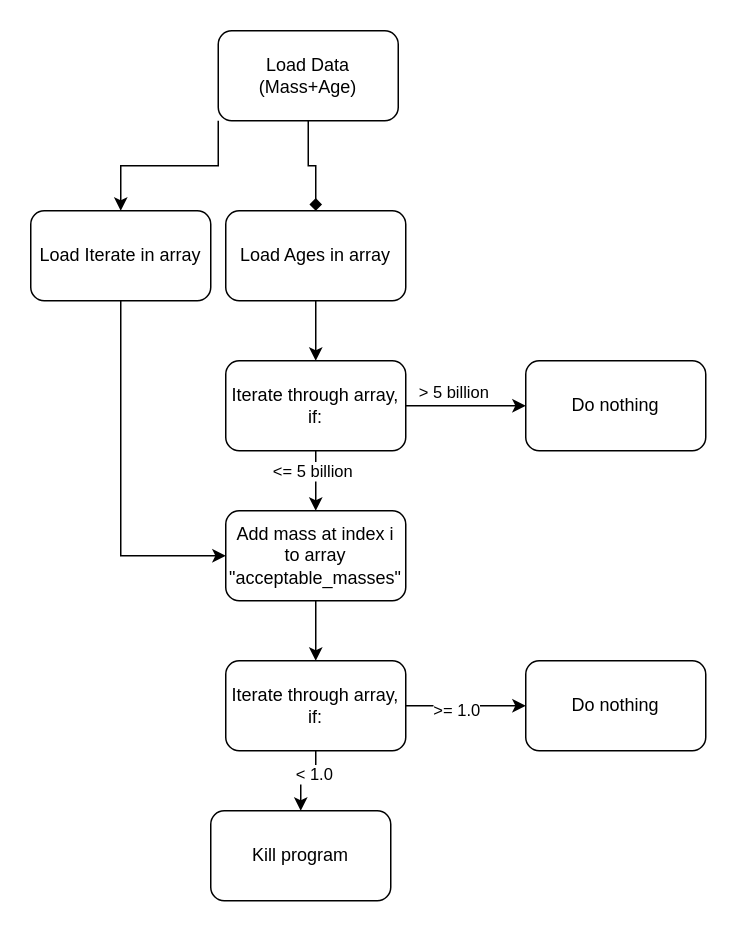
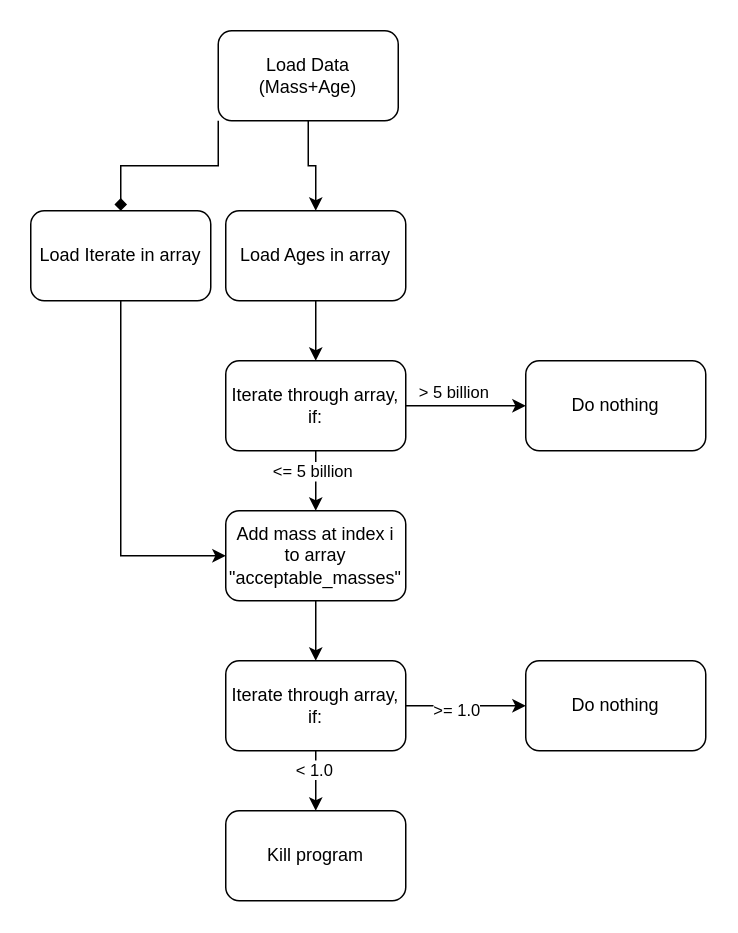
(316, 198) -> (316, 199)
(121, 199) -> (121, 198)
(301, 856) -> (316, 856)
